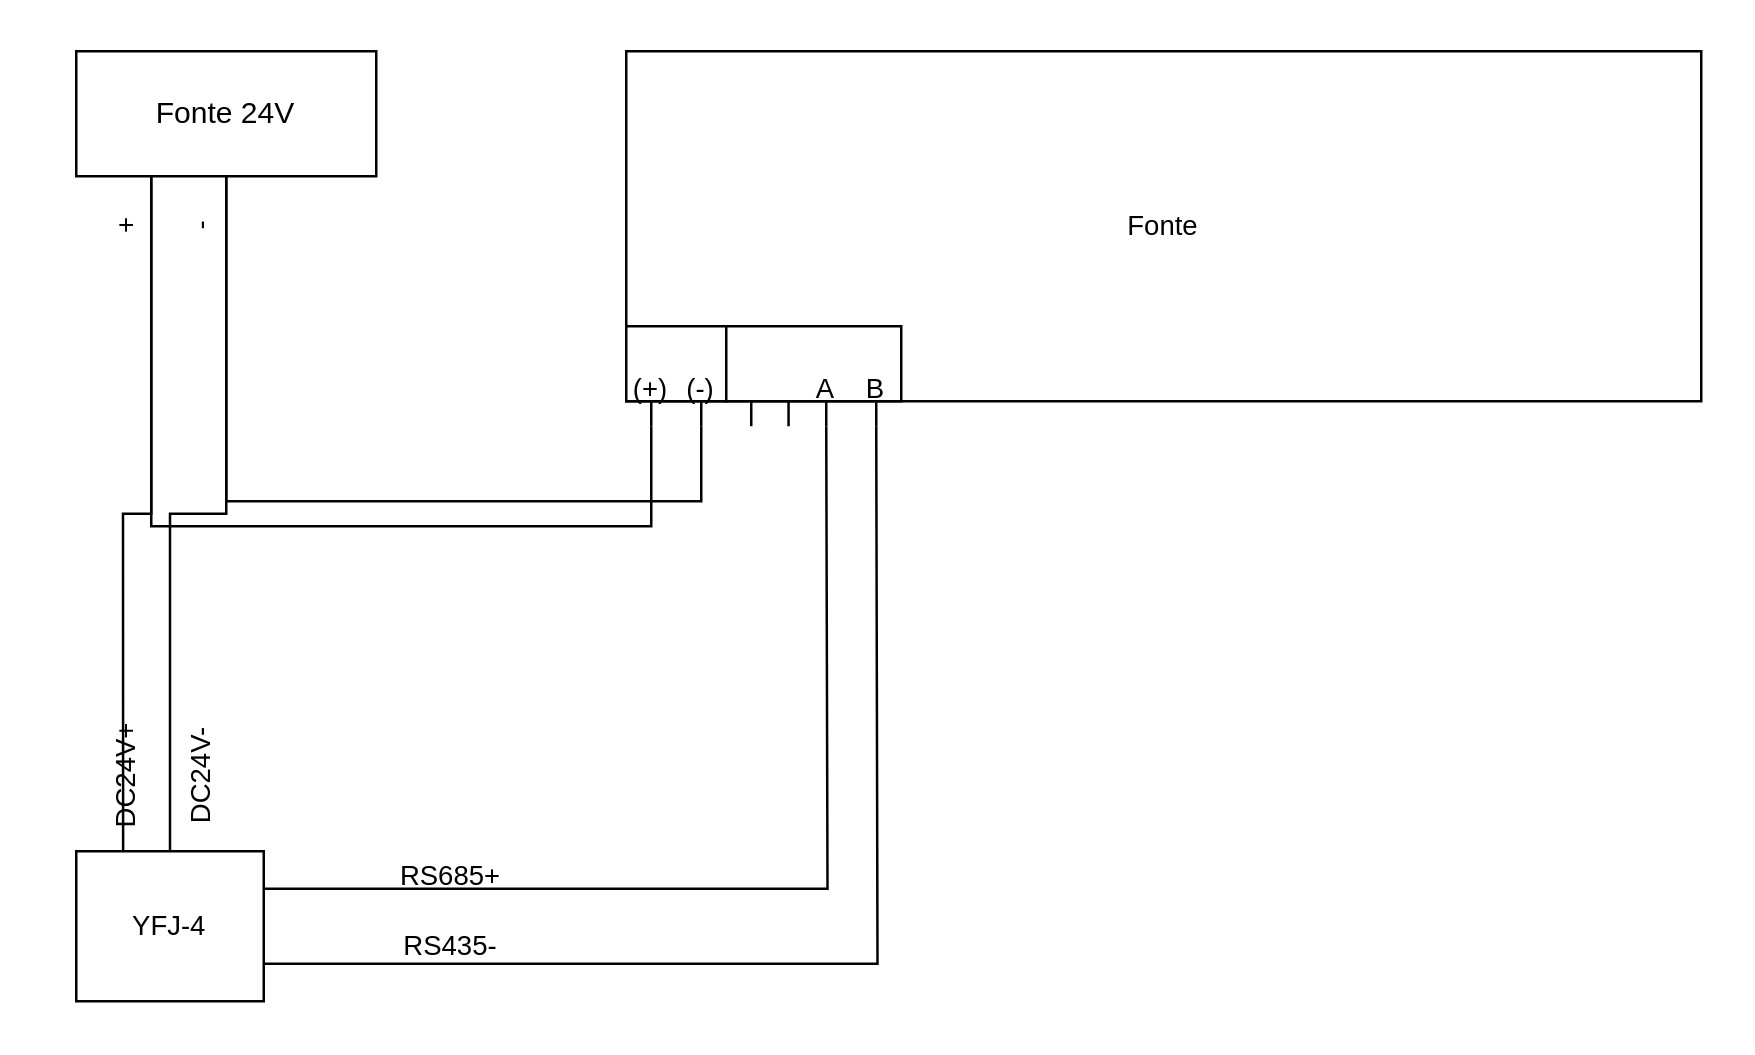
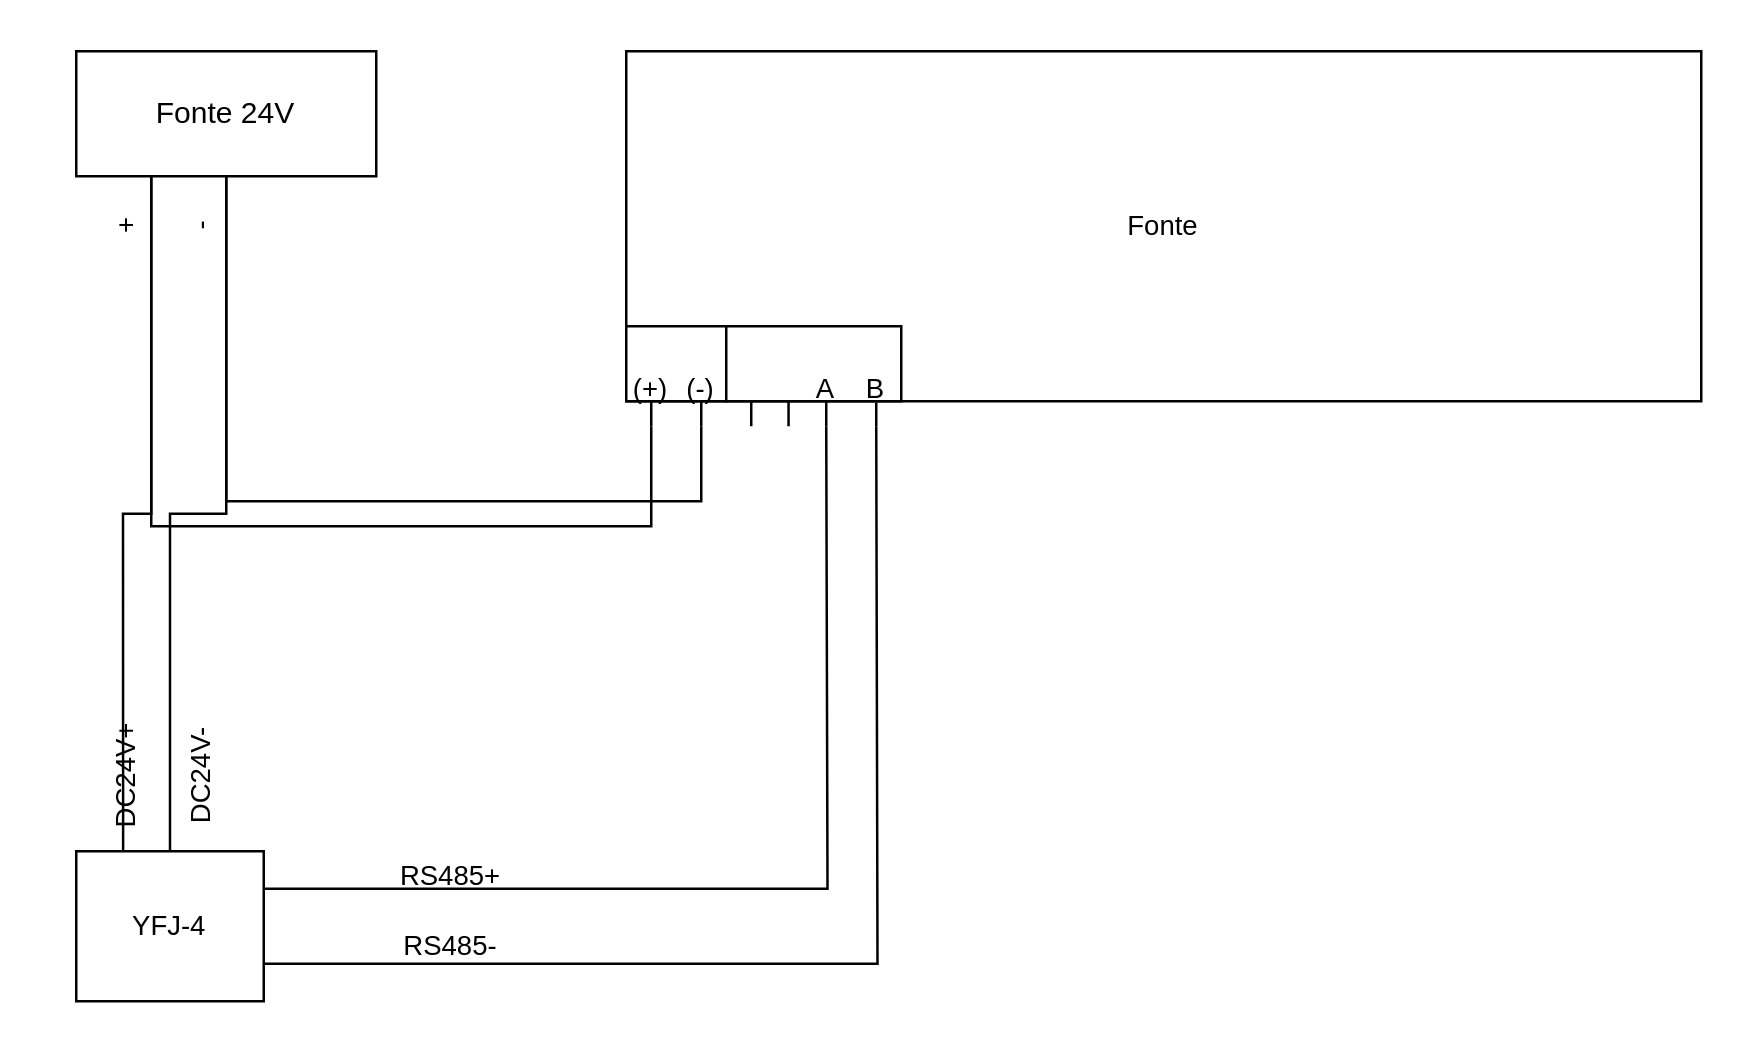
(451, 876) -> (451, 876)
(451, 946) -> (451, 946)
